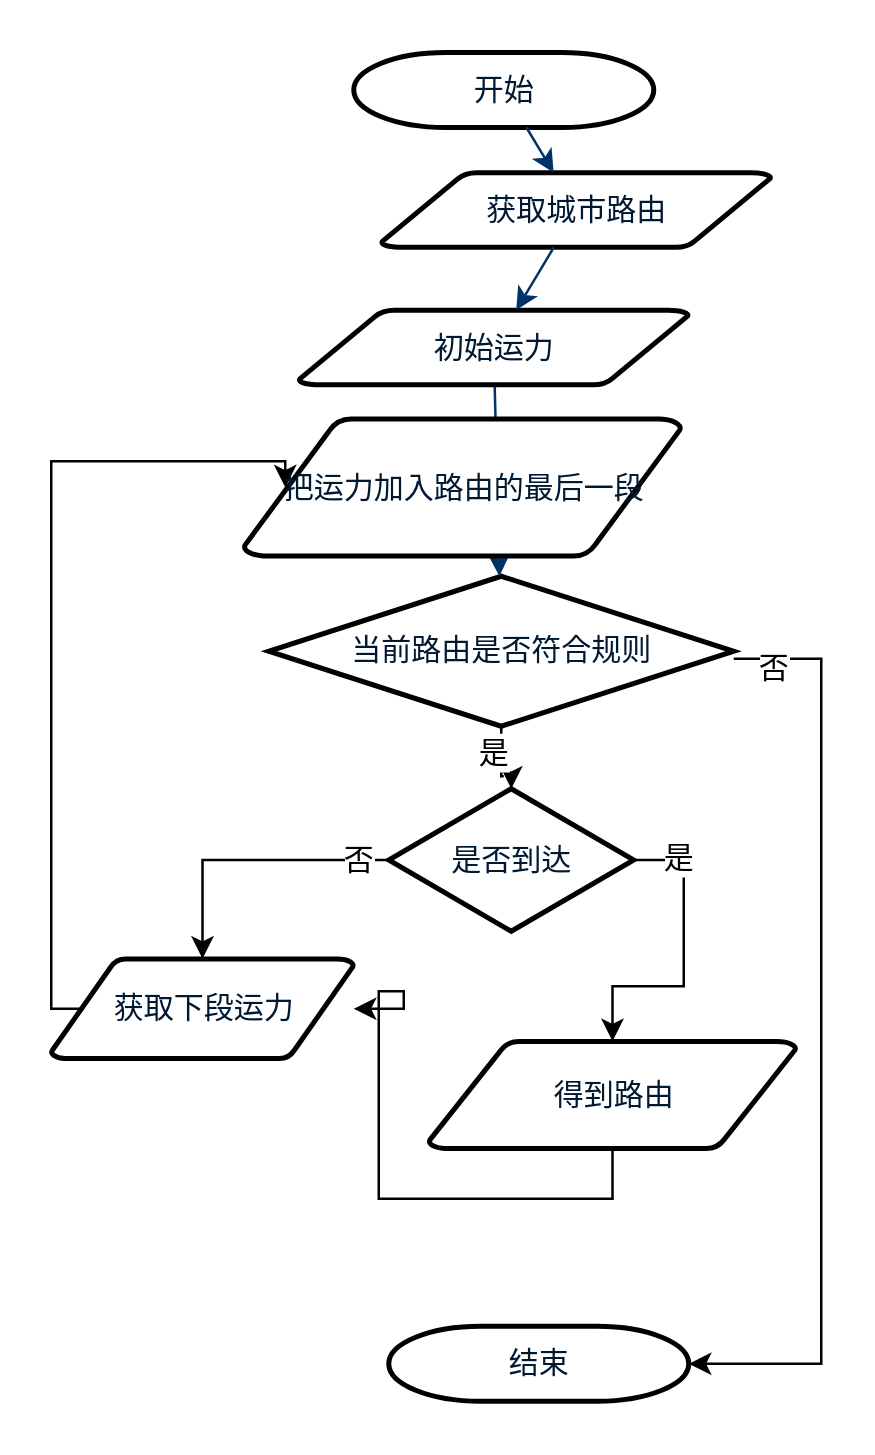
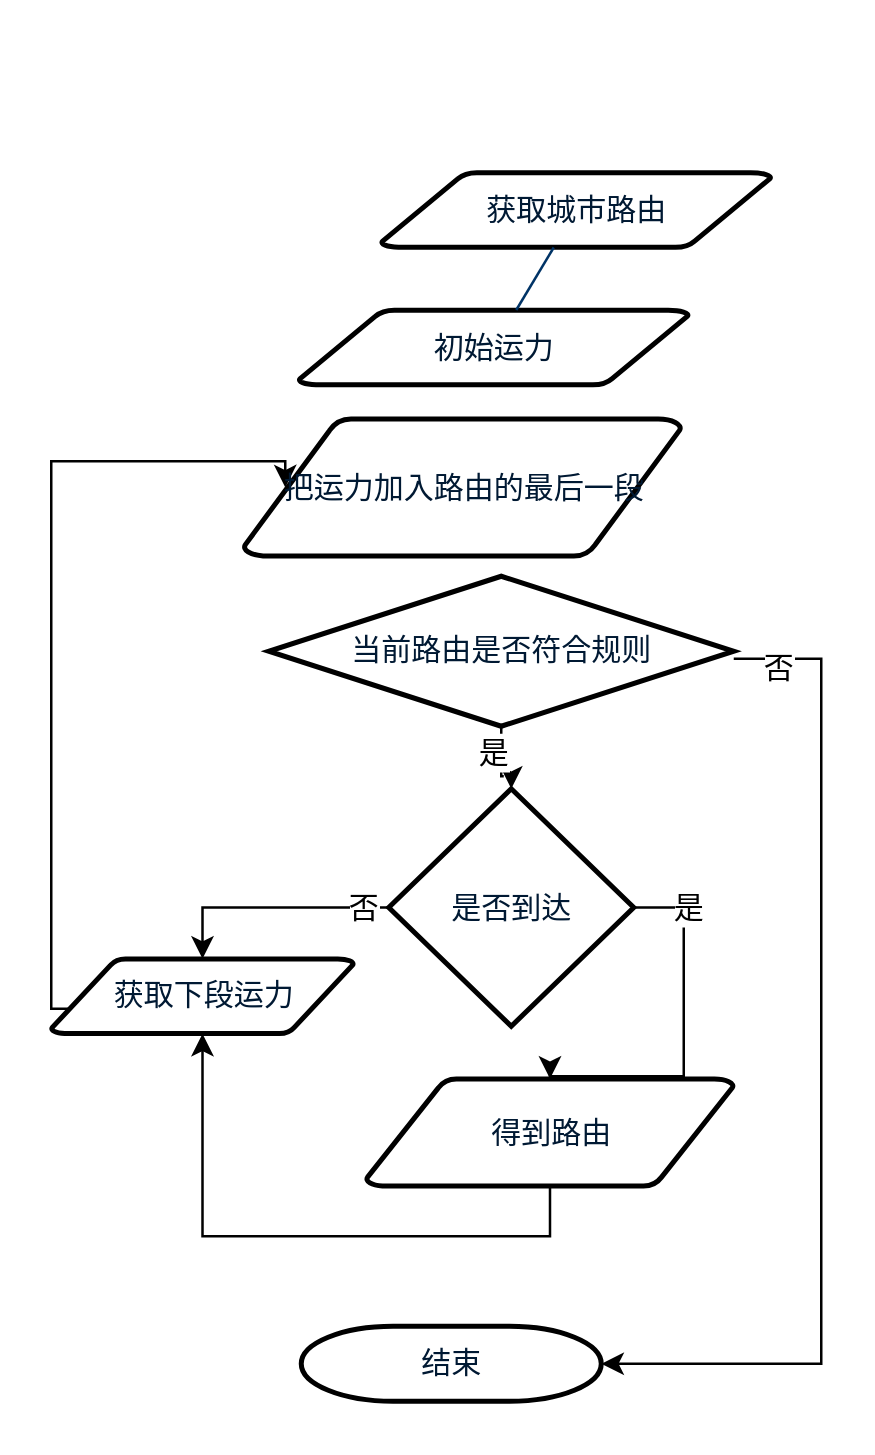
(504, 90) -> none
(536, 143) -> none
(525, 295) -> (523, 300)
(495, 401) -> none
(511, 860) -> (511, 908)
(203, 1009) -> (203, 996)
(613, 1095) -> (550, 1133)
(539, 1364) -> (451, 1364)
